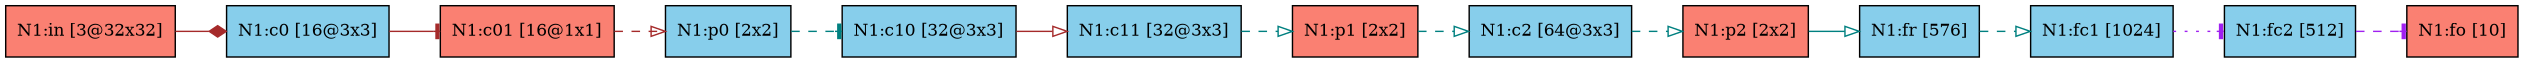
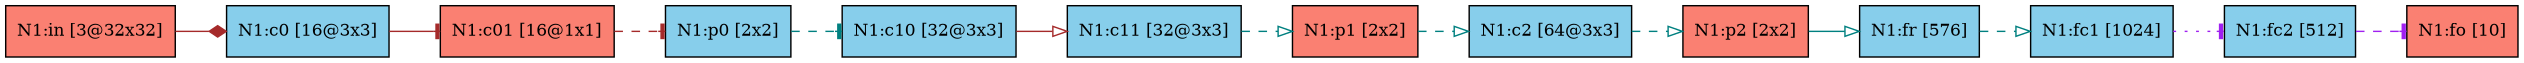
(636, 31) -> (636, 31)
